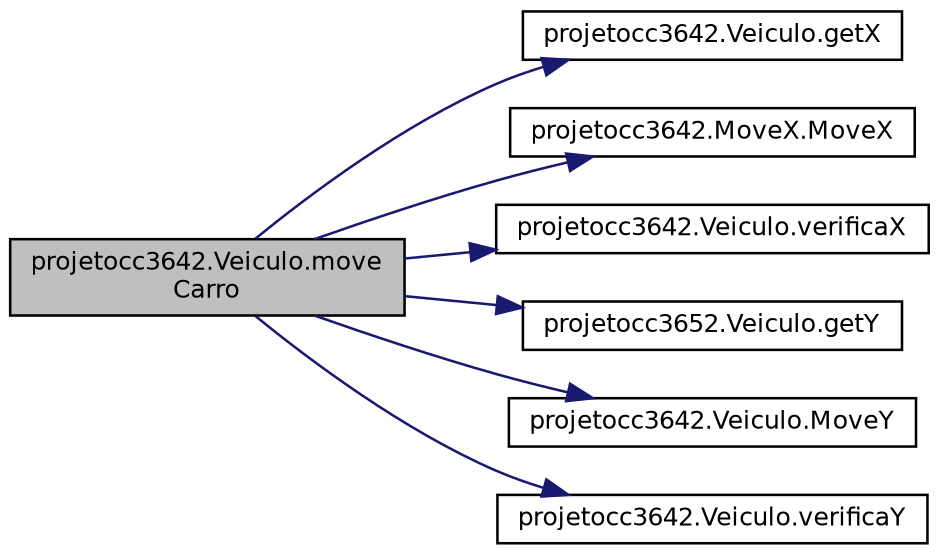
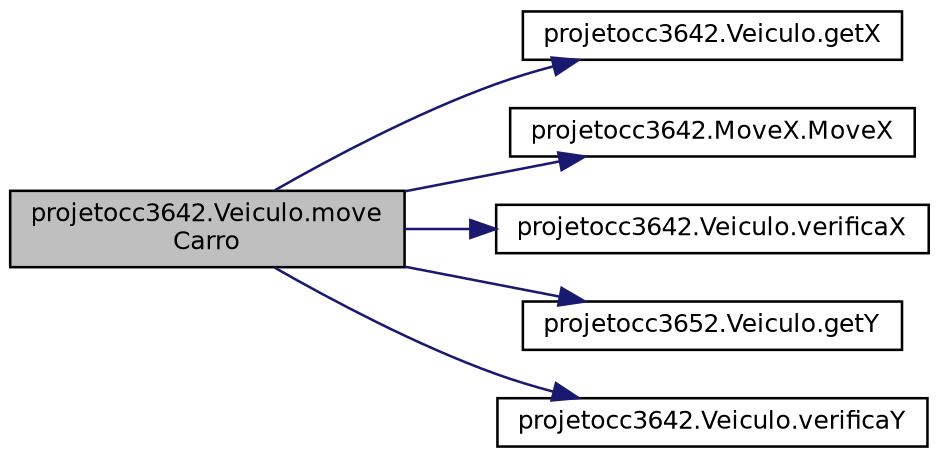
(712, 422) -> none
